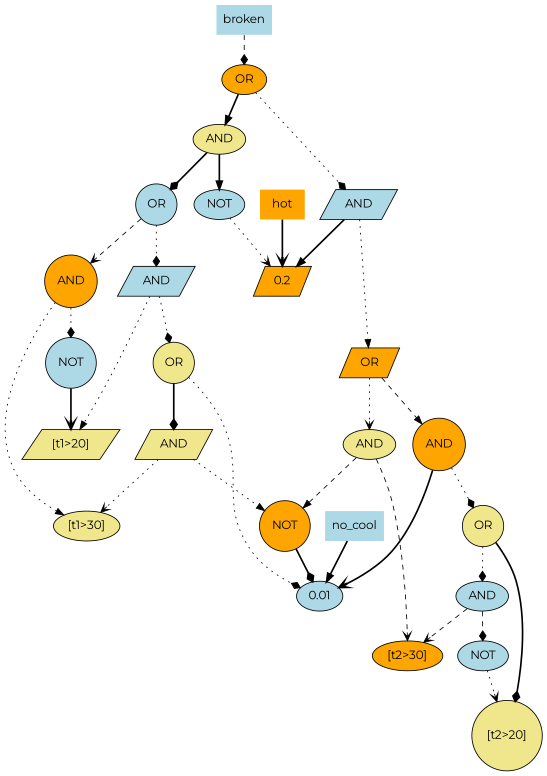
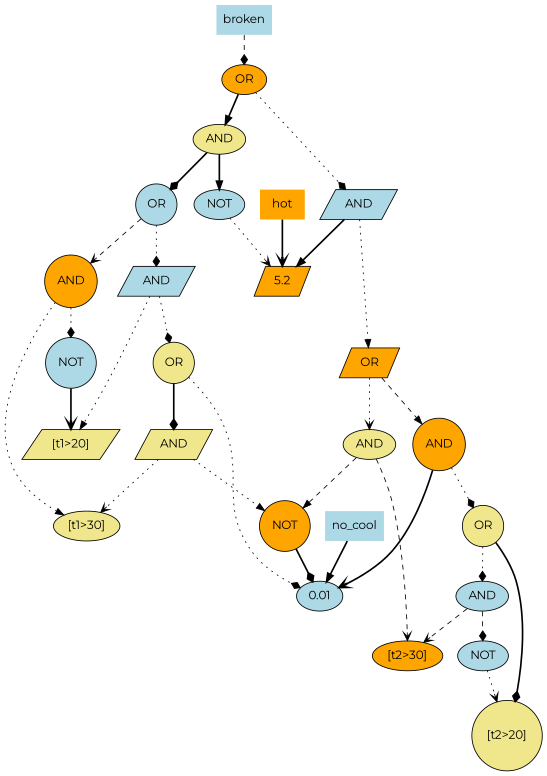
(282, 281) -> (282, 281)
